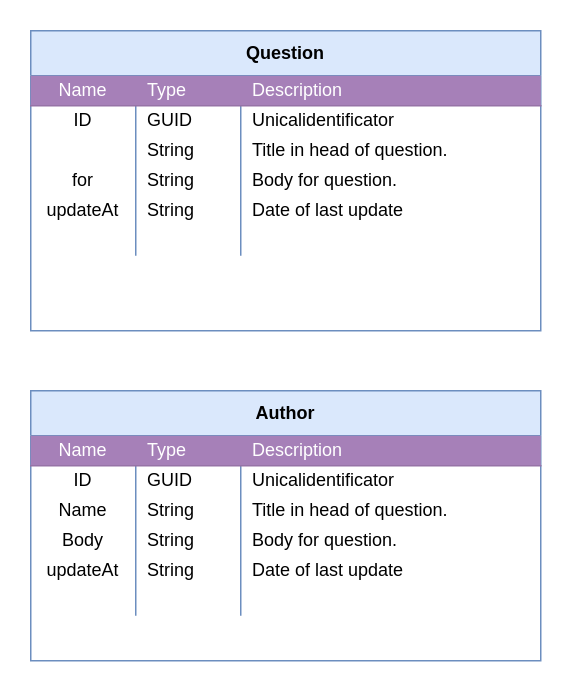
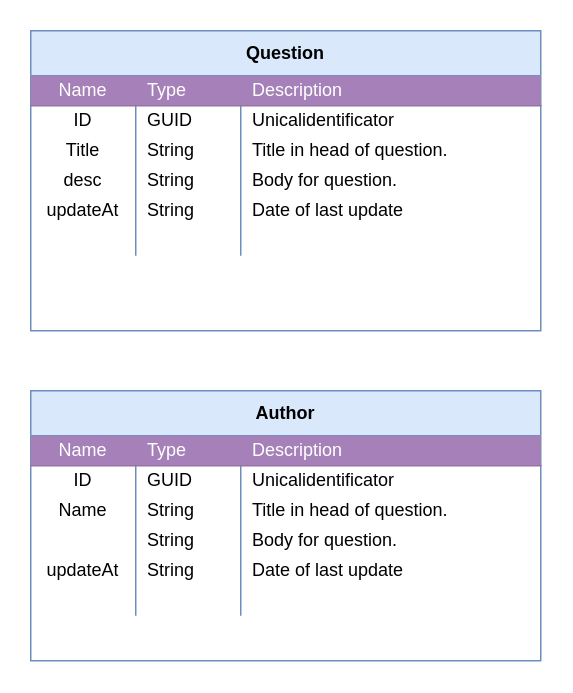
none -> (83, 151)
(83, 181) -> (83, 181)
(83, 541) -> none
